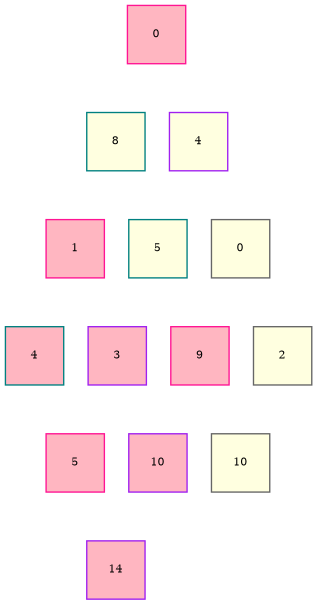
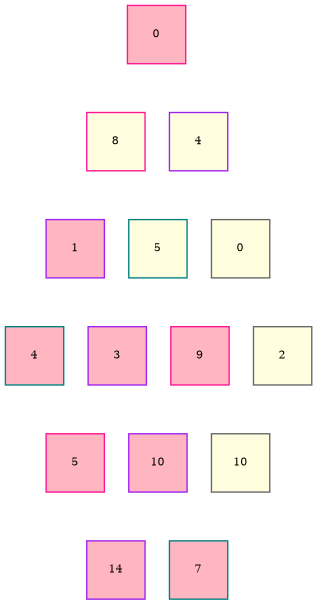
(116, 142) -> (116, 142)
(75, 249) -> (75, 249)
none -> (199, 570)
